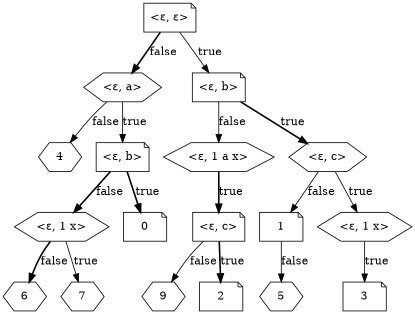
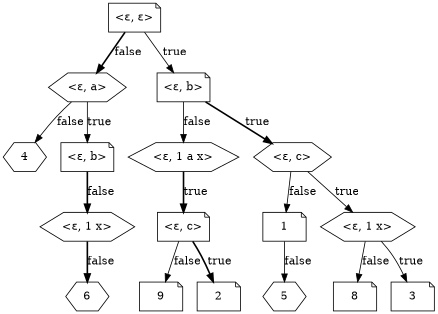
(145, 227) -> none
(83, 297) -> none
(163, 297) -> (161, 297)
none -> (355, 297)
